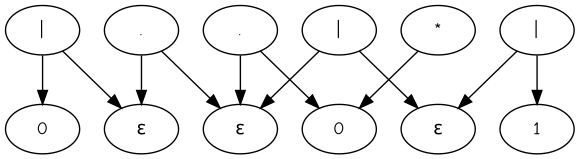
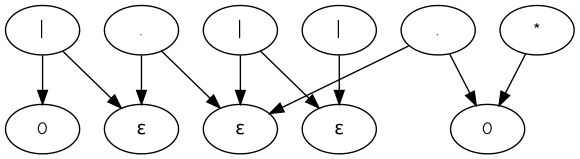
(537, 129) -> none
